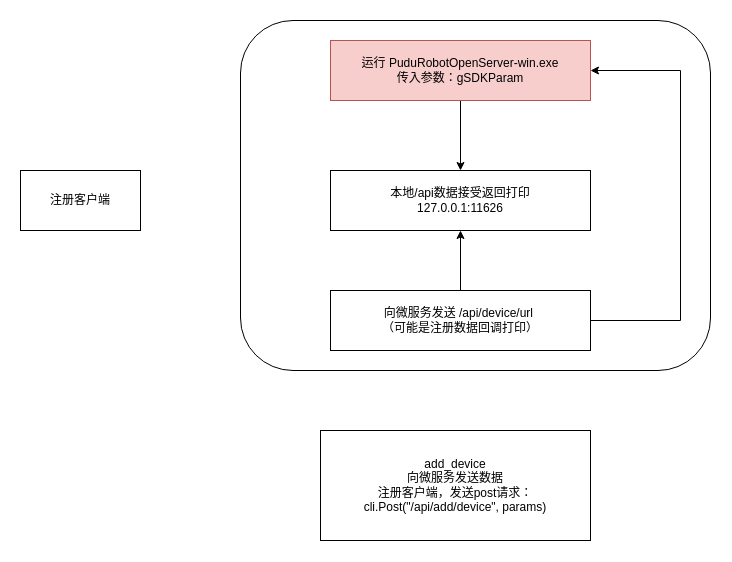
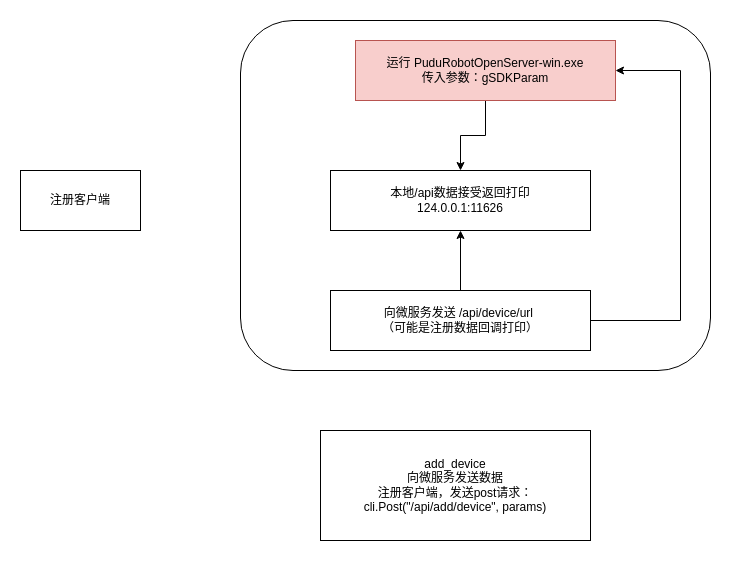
(461, 71) -> (486, 71)
(461, 201) -> (461, 201)
